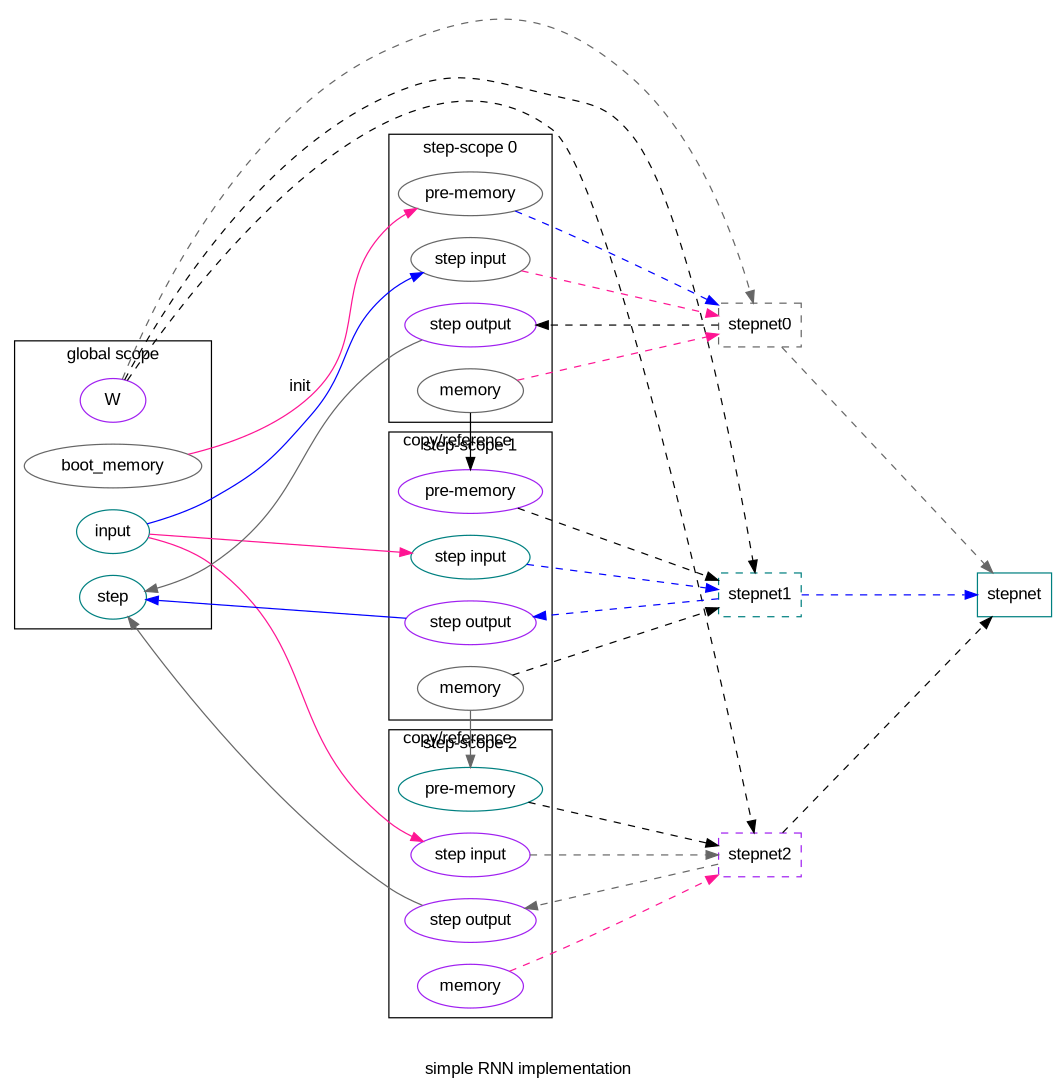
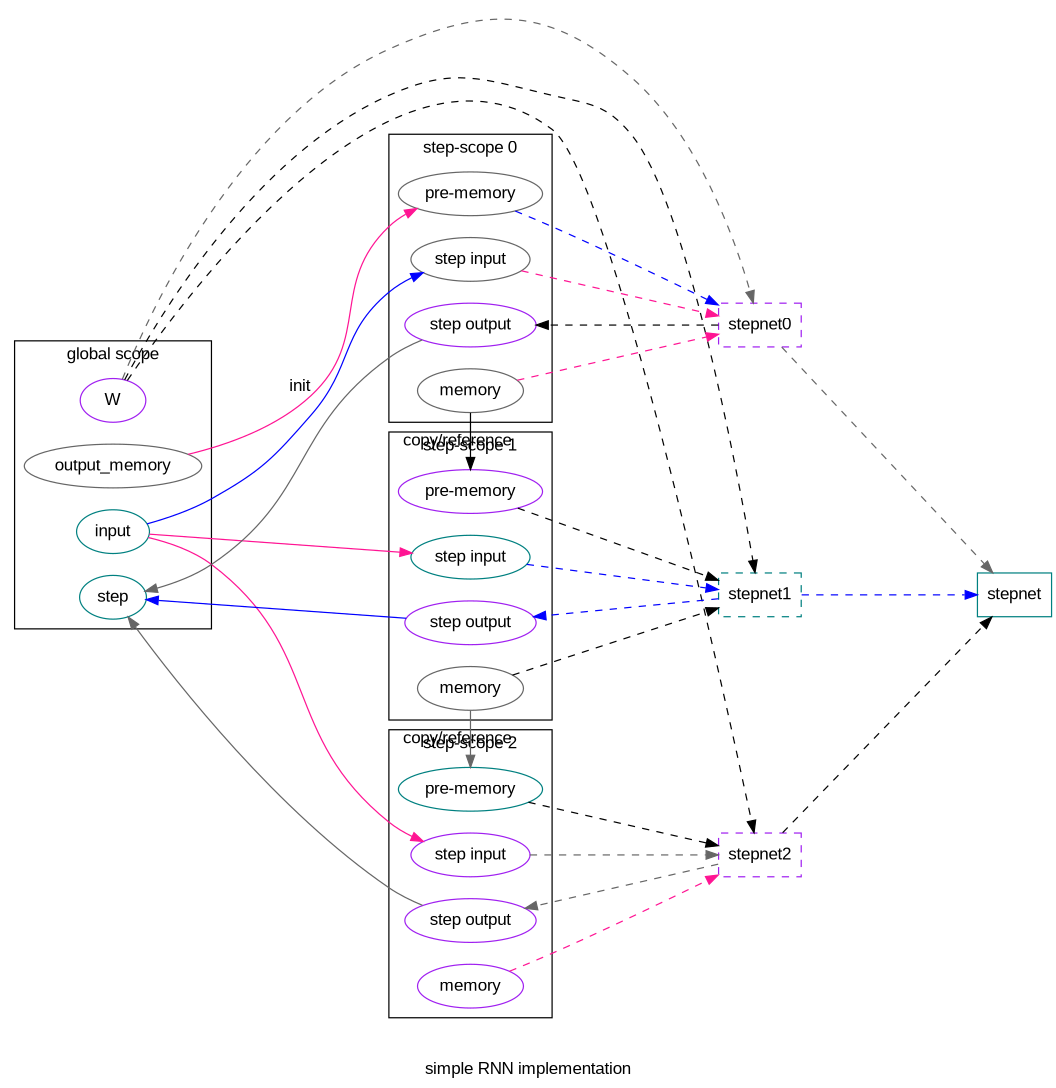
(760, 325) -> (760, 325)
(113, 466) -> (113, 466)
